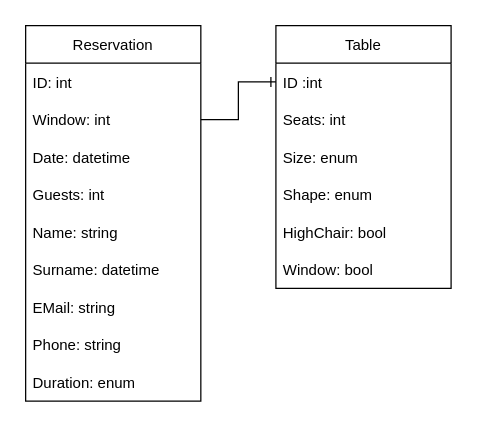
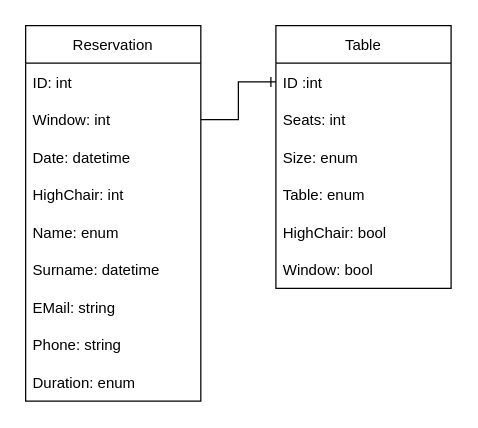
(73, 195) -> (82, 195)
(325, 195) -> (323, 195)
(77, 233) -> (71, 233)
